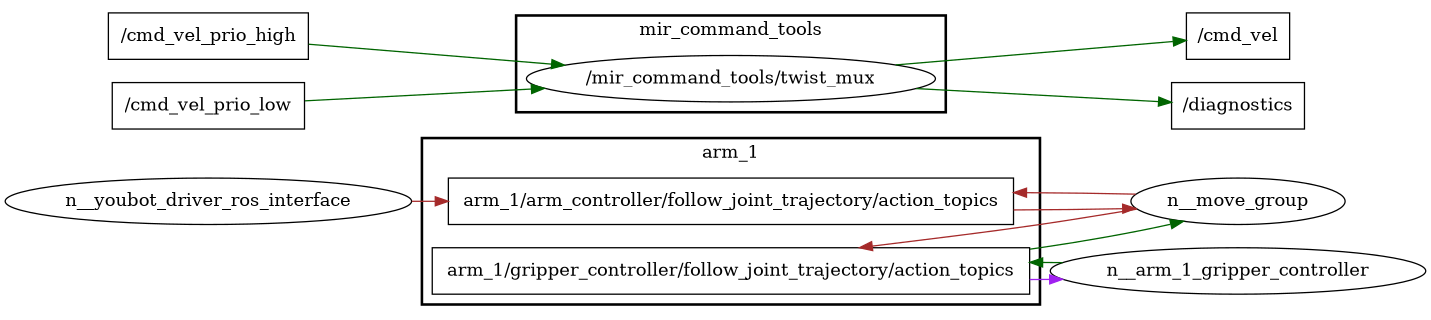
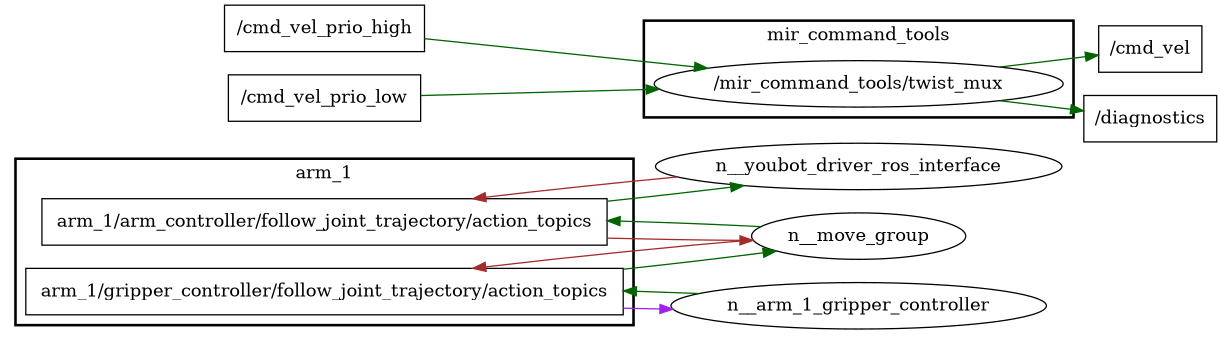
(1081, 193) -> (690, 224)
none -> (669, 194)
